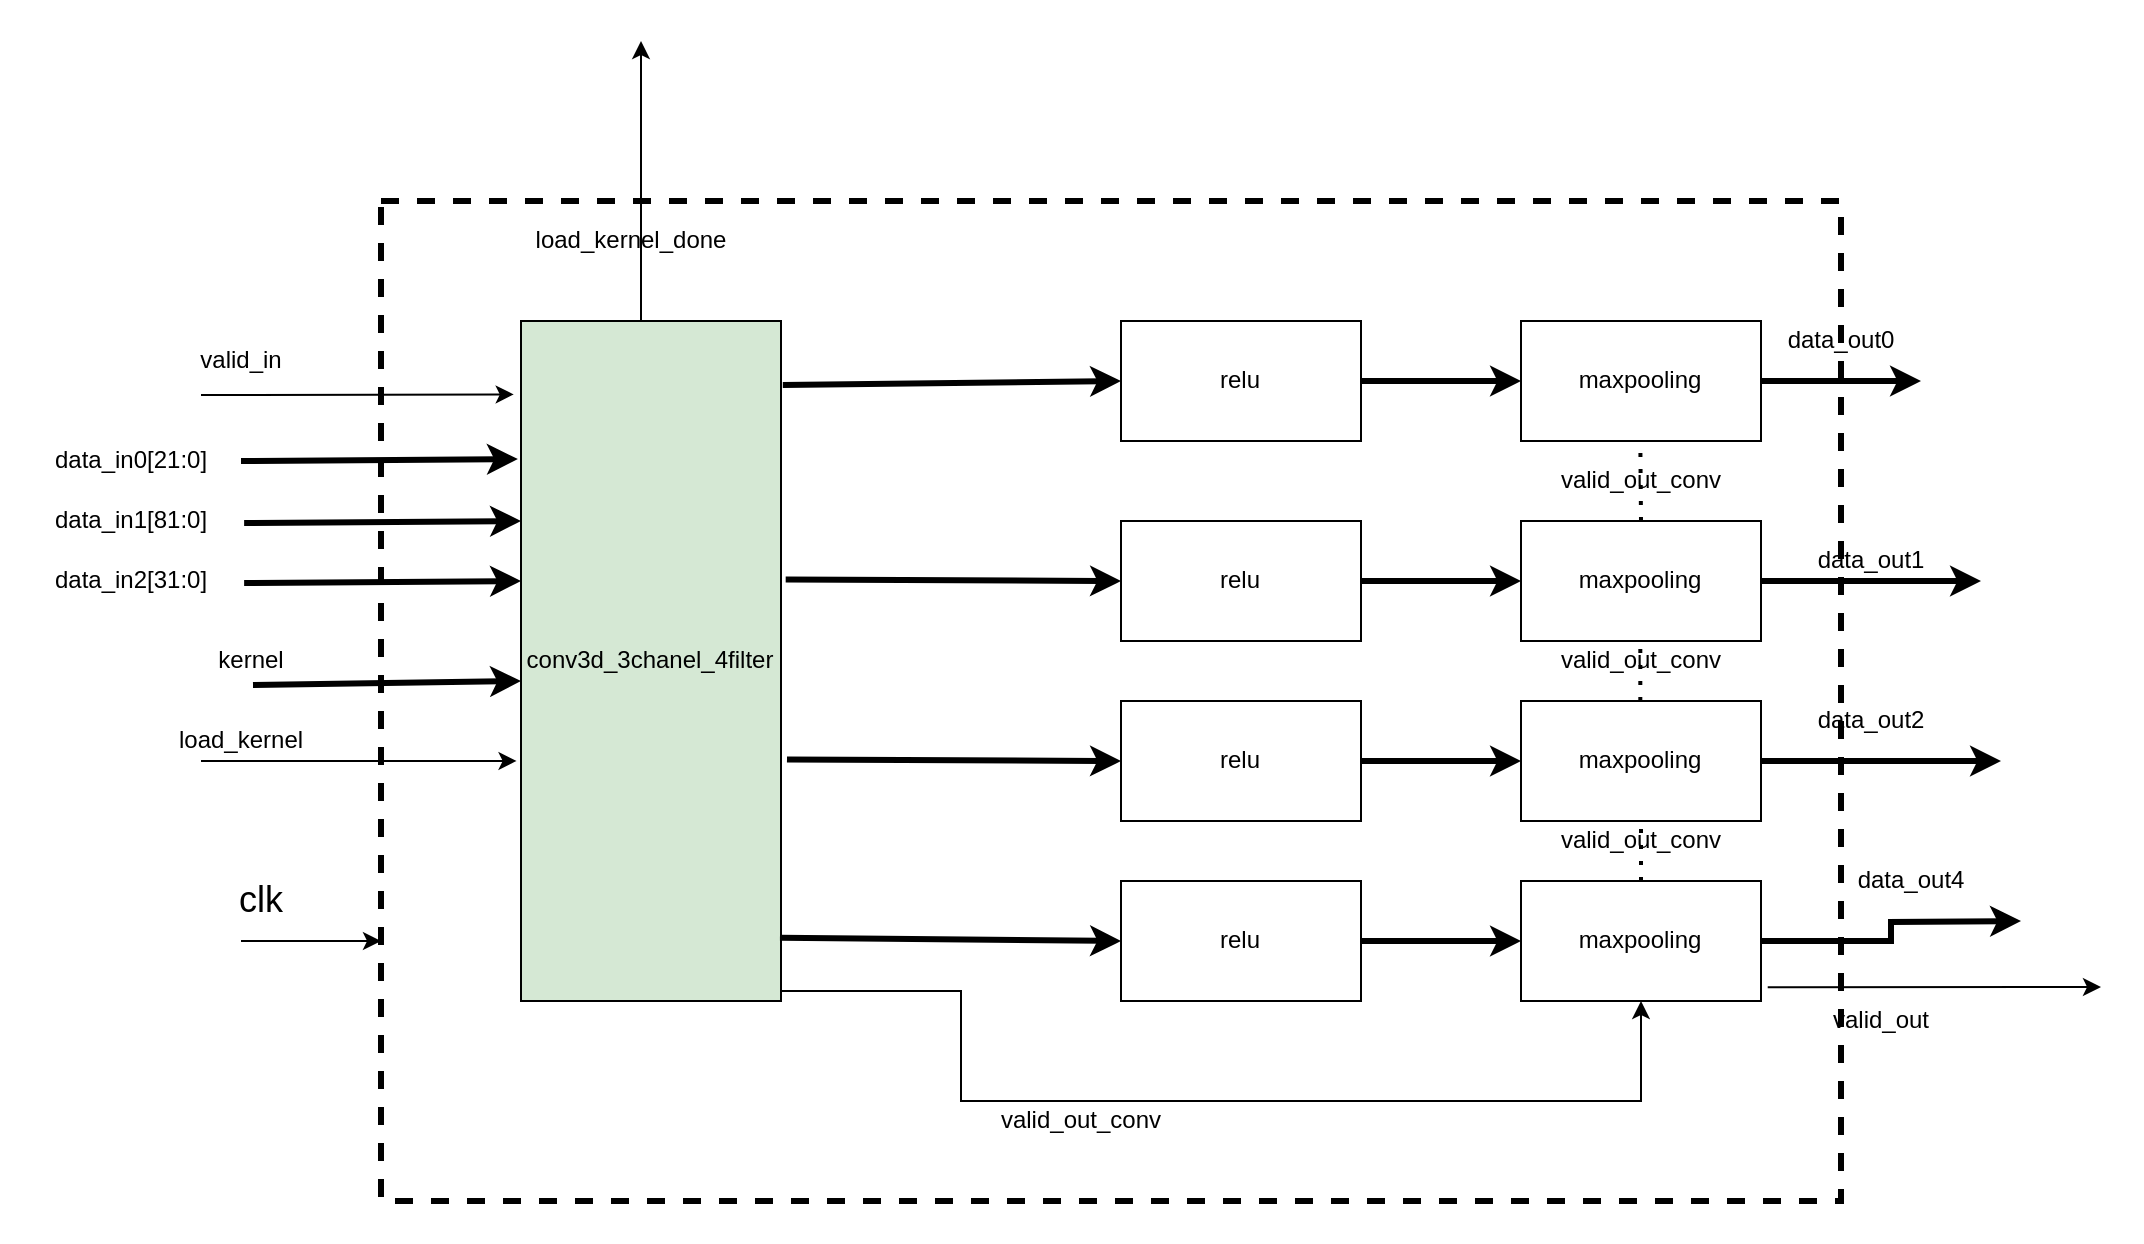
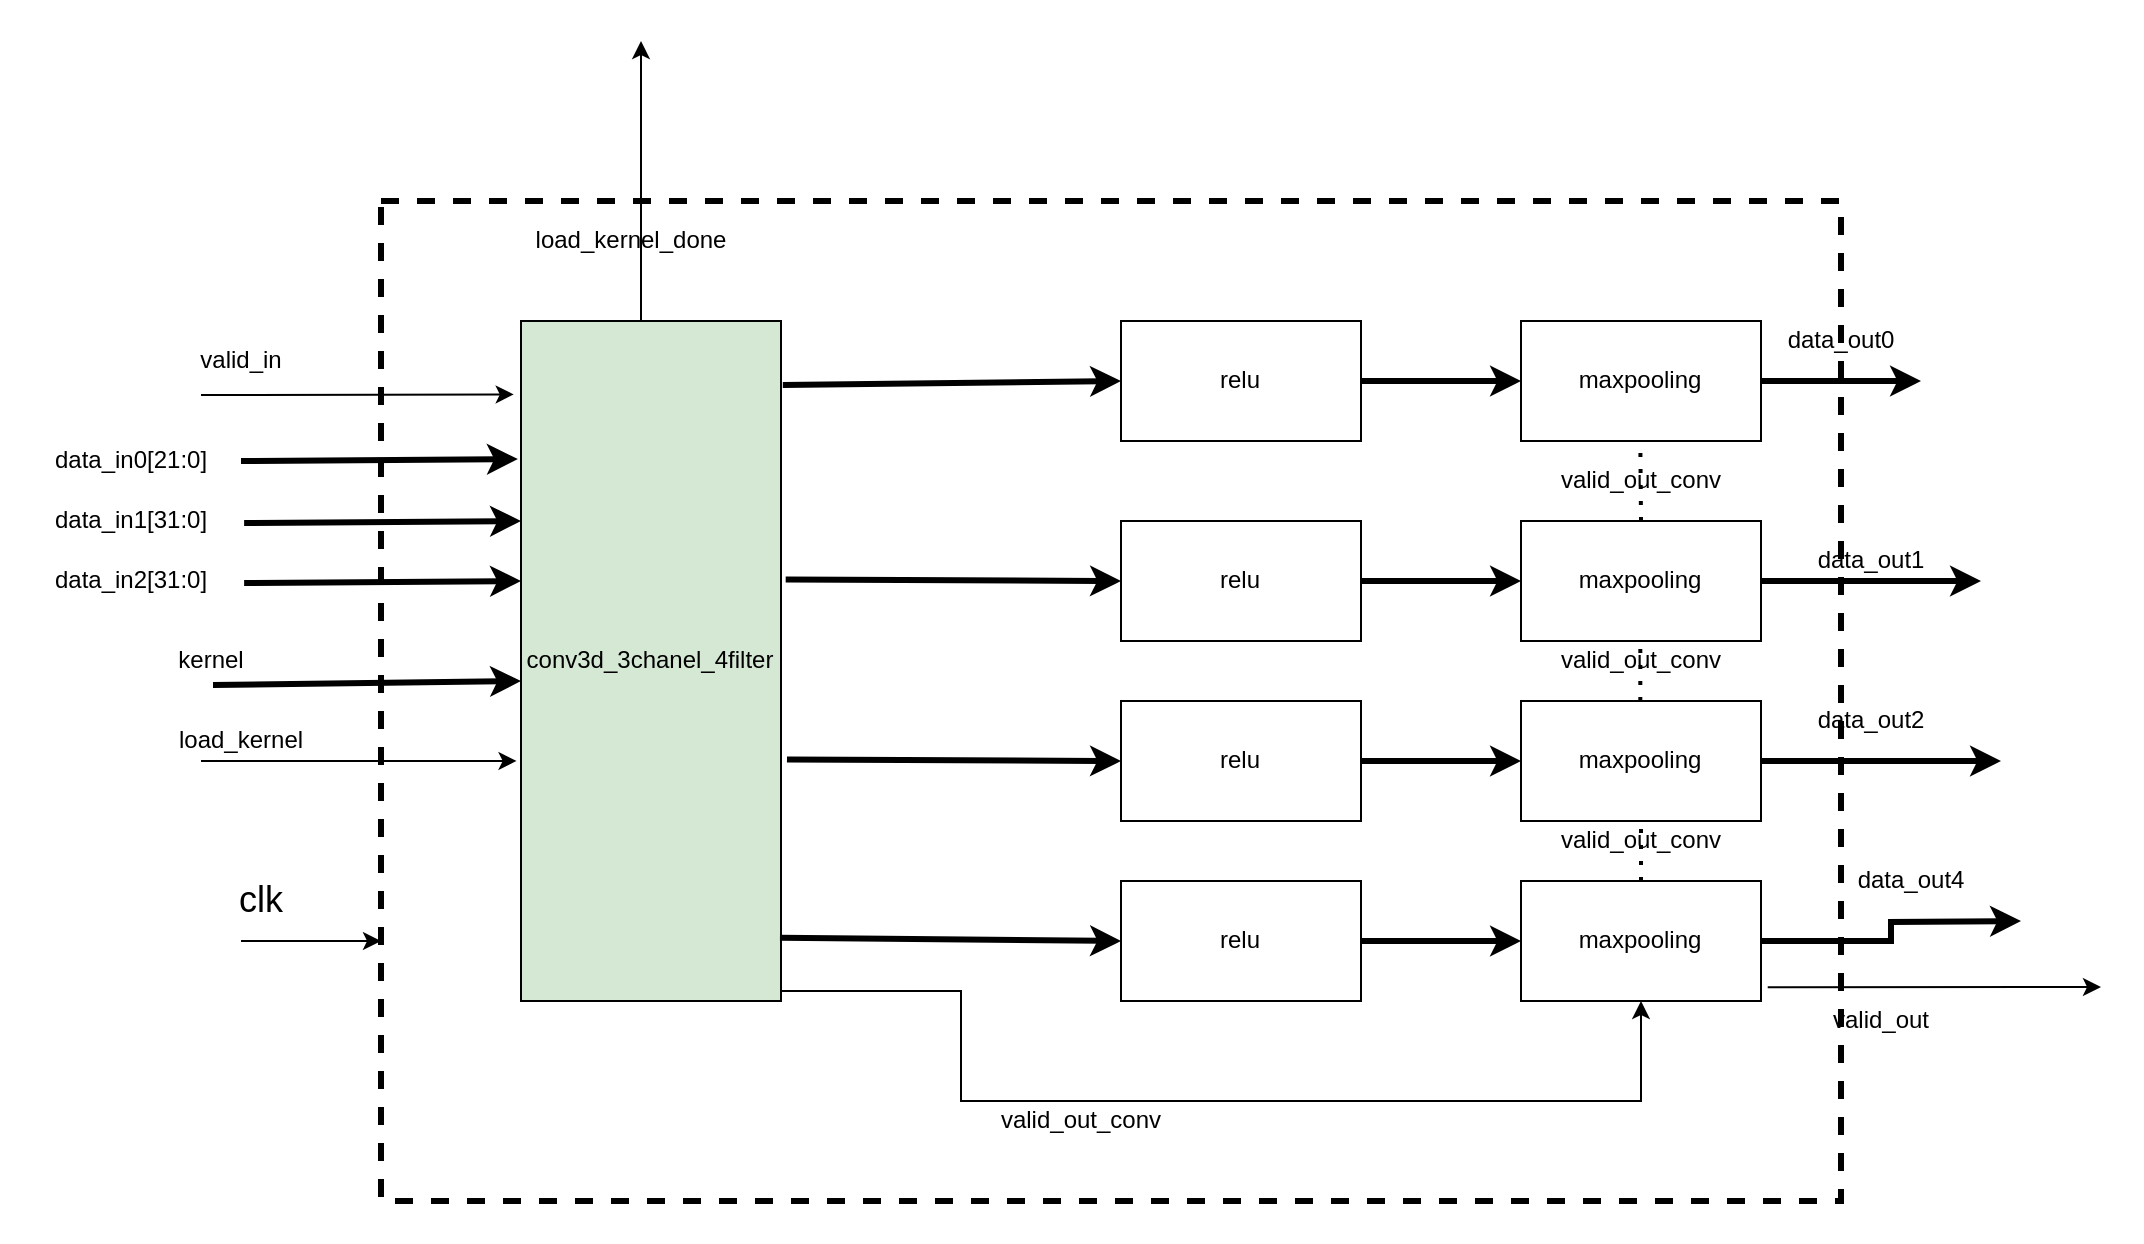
(132, 521) -> (132, 521)
(251, 661) -> (211, 661)
